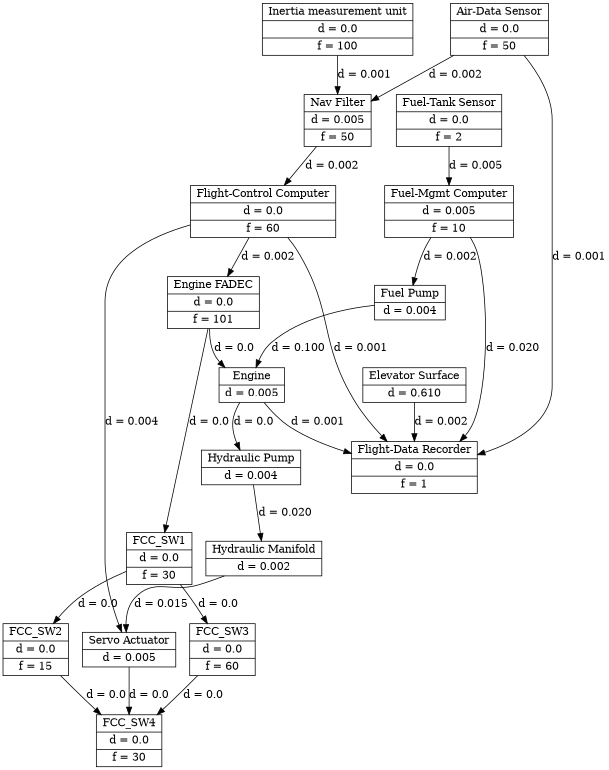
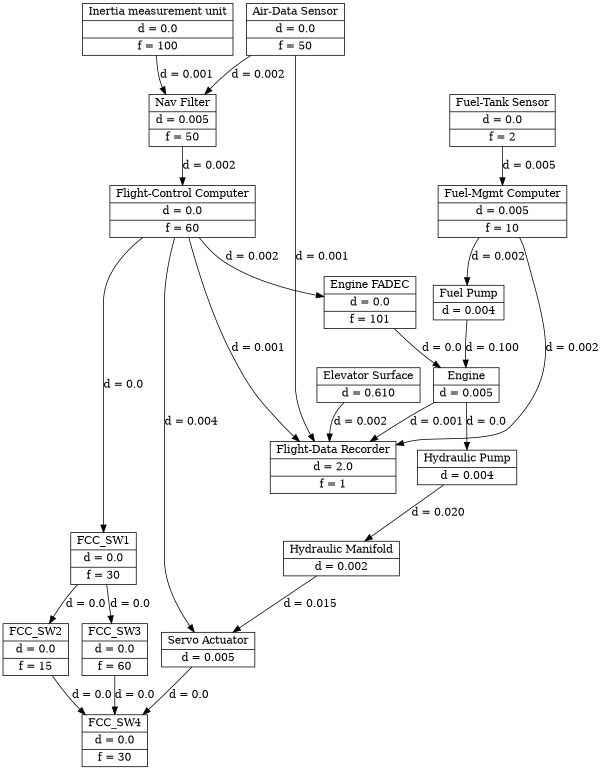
(513, 348) -> (572, 348)
(187, 427) -> (104, 374)
(414, 467) -> (333, 467)
